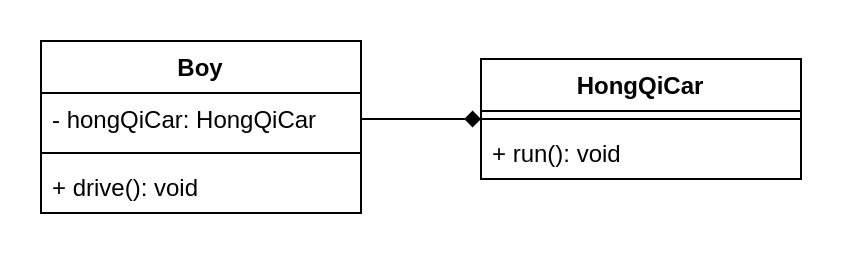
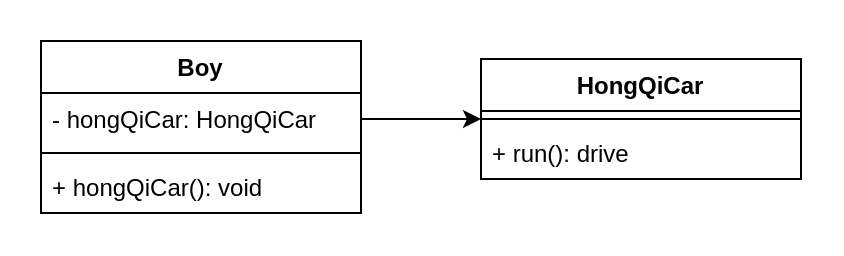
(464, 119) -> (465, 119)
(567, 154) -> (574, 154)
(137, 188) -> (164, 188)
